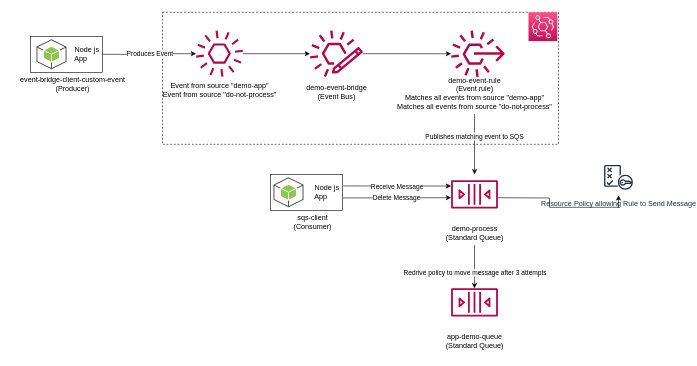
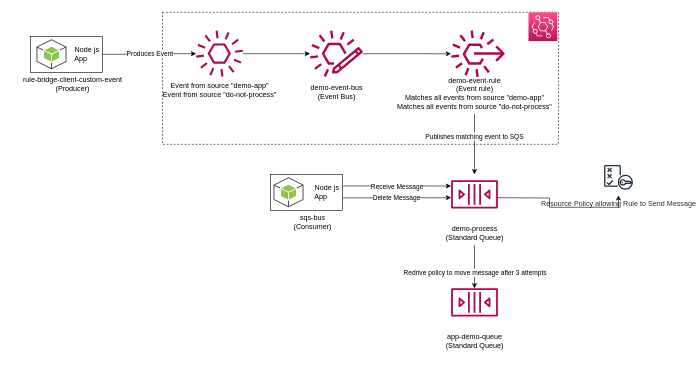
(73, 84) -> (73, 84)
(337, 92) -> (337, 92)
(313, 222) -> (313, 222)
